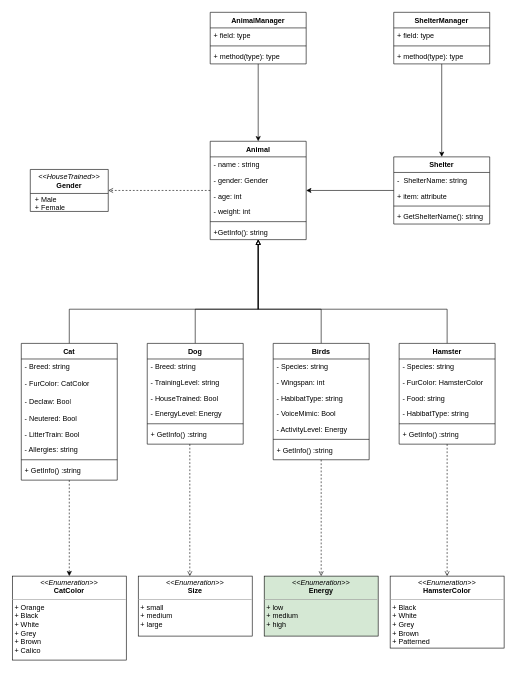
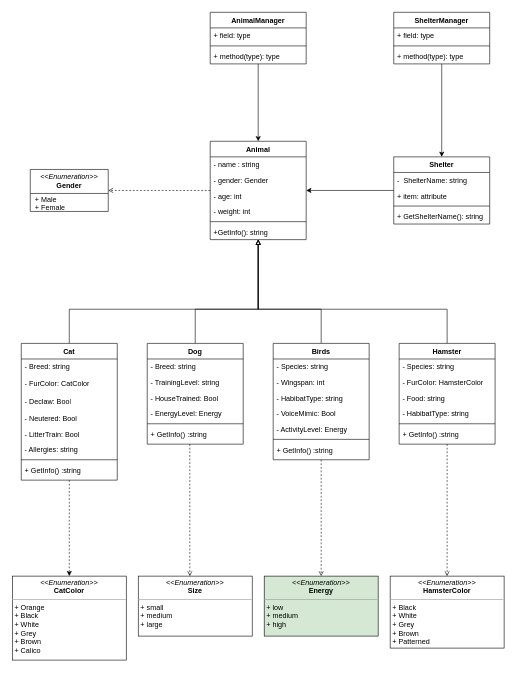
(69, 182) -> (69, 182)
